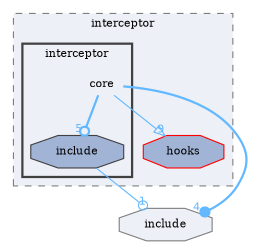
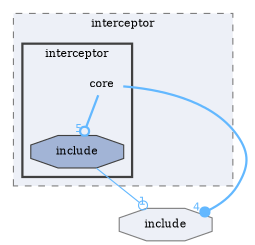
(184, 152) -> none
